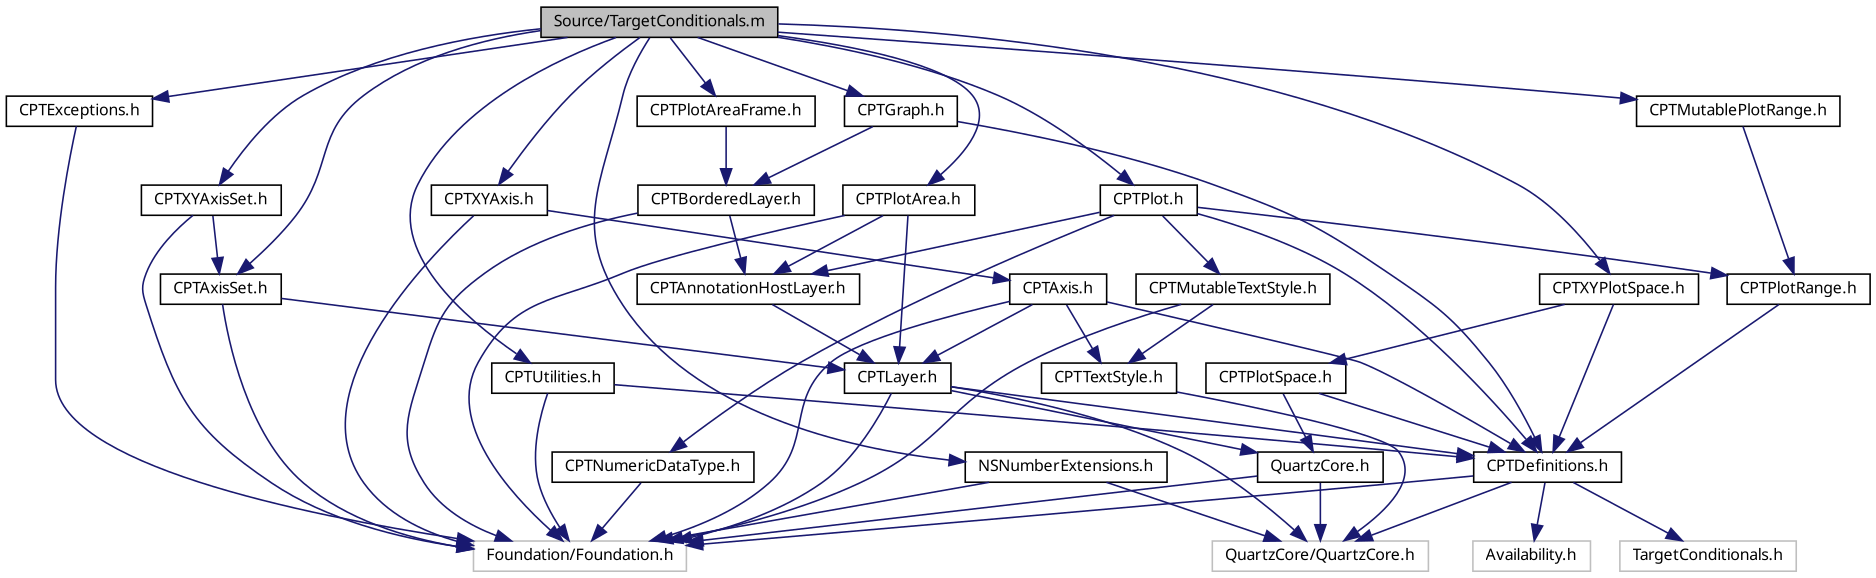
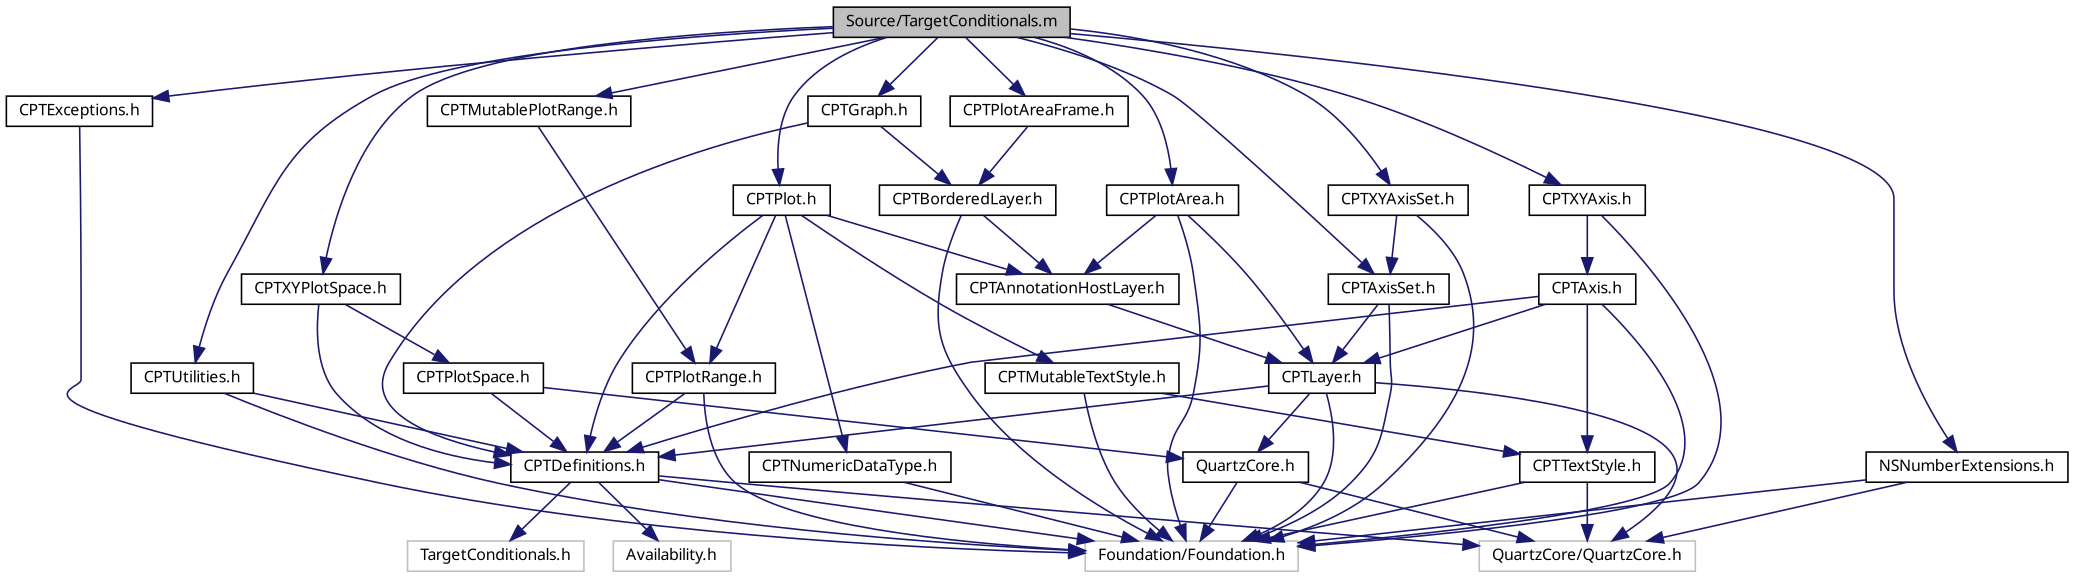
none -> (1378, 514)
none -> (850, 524)
